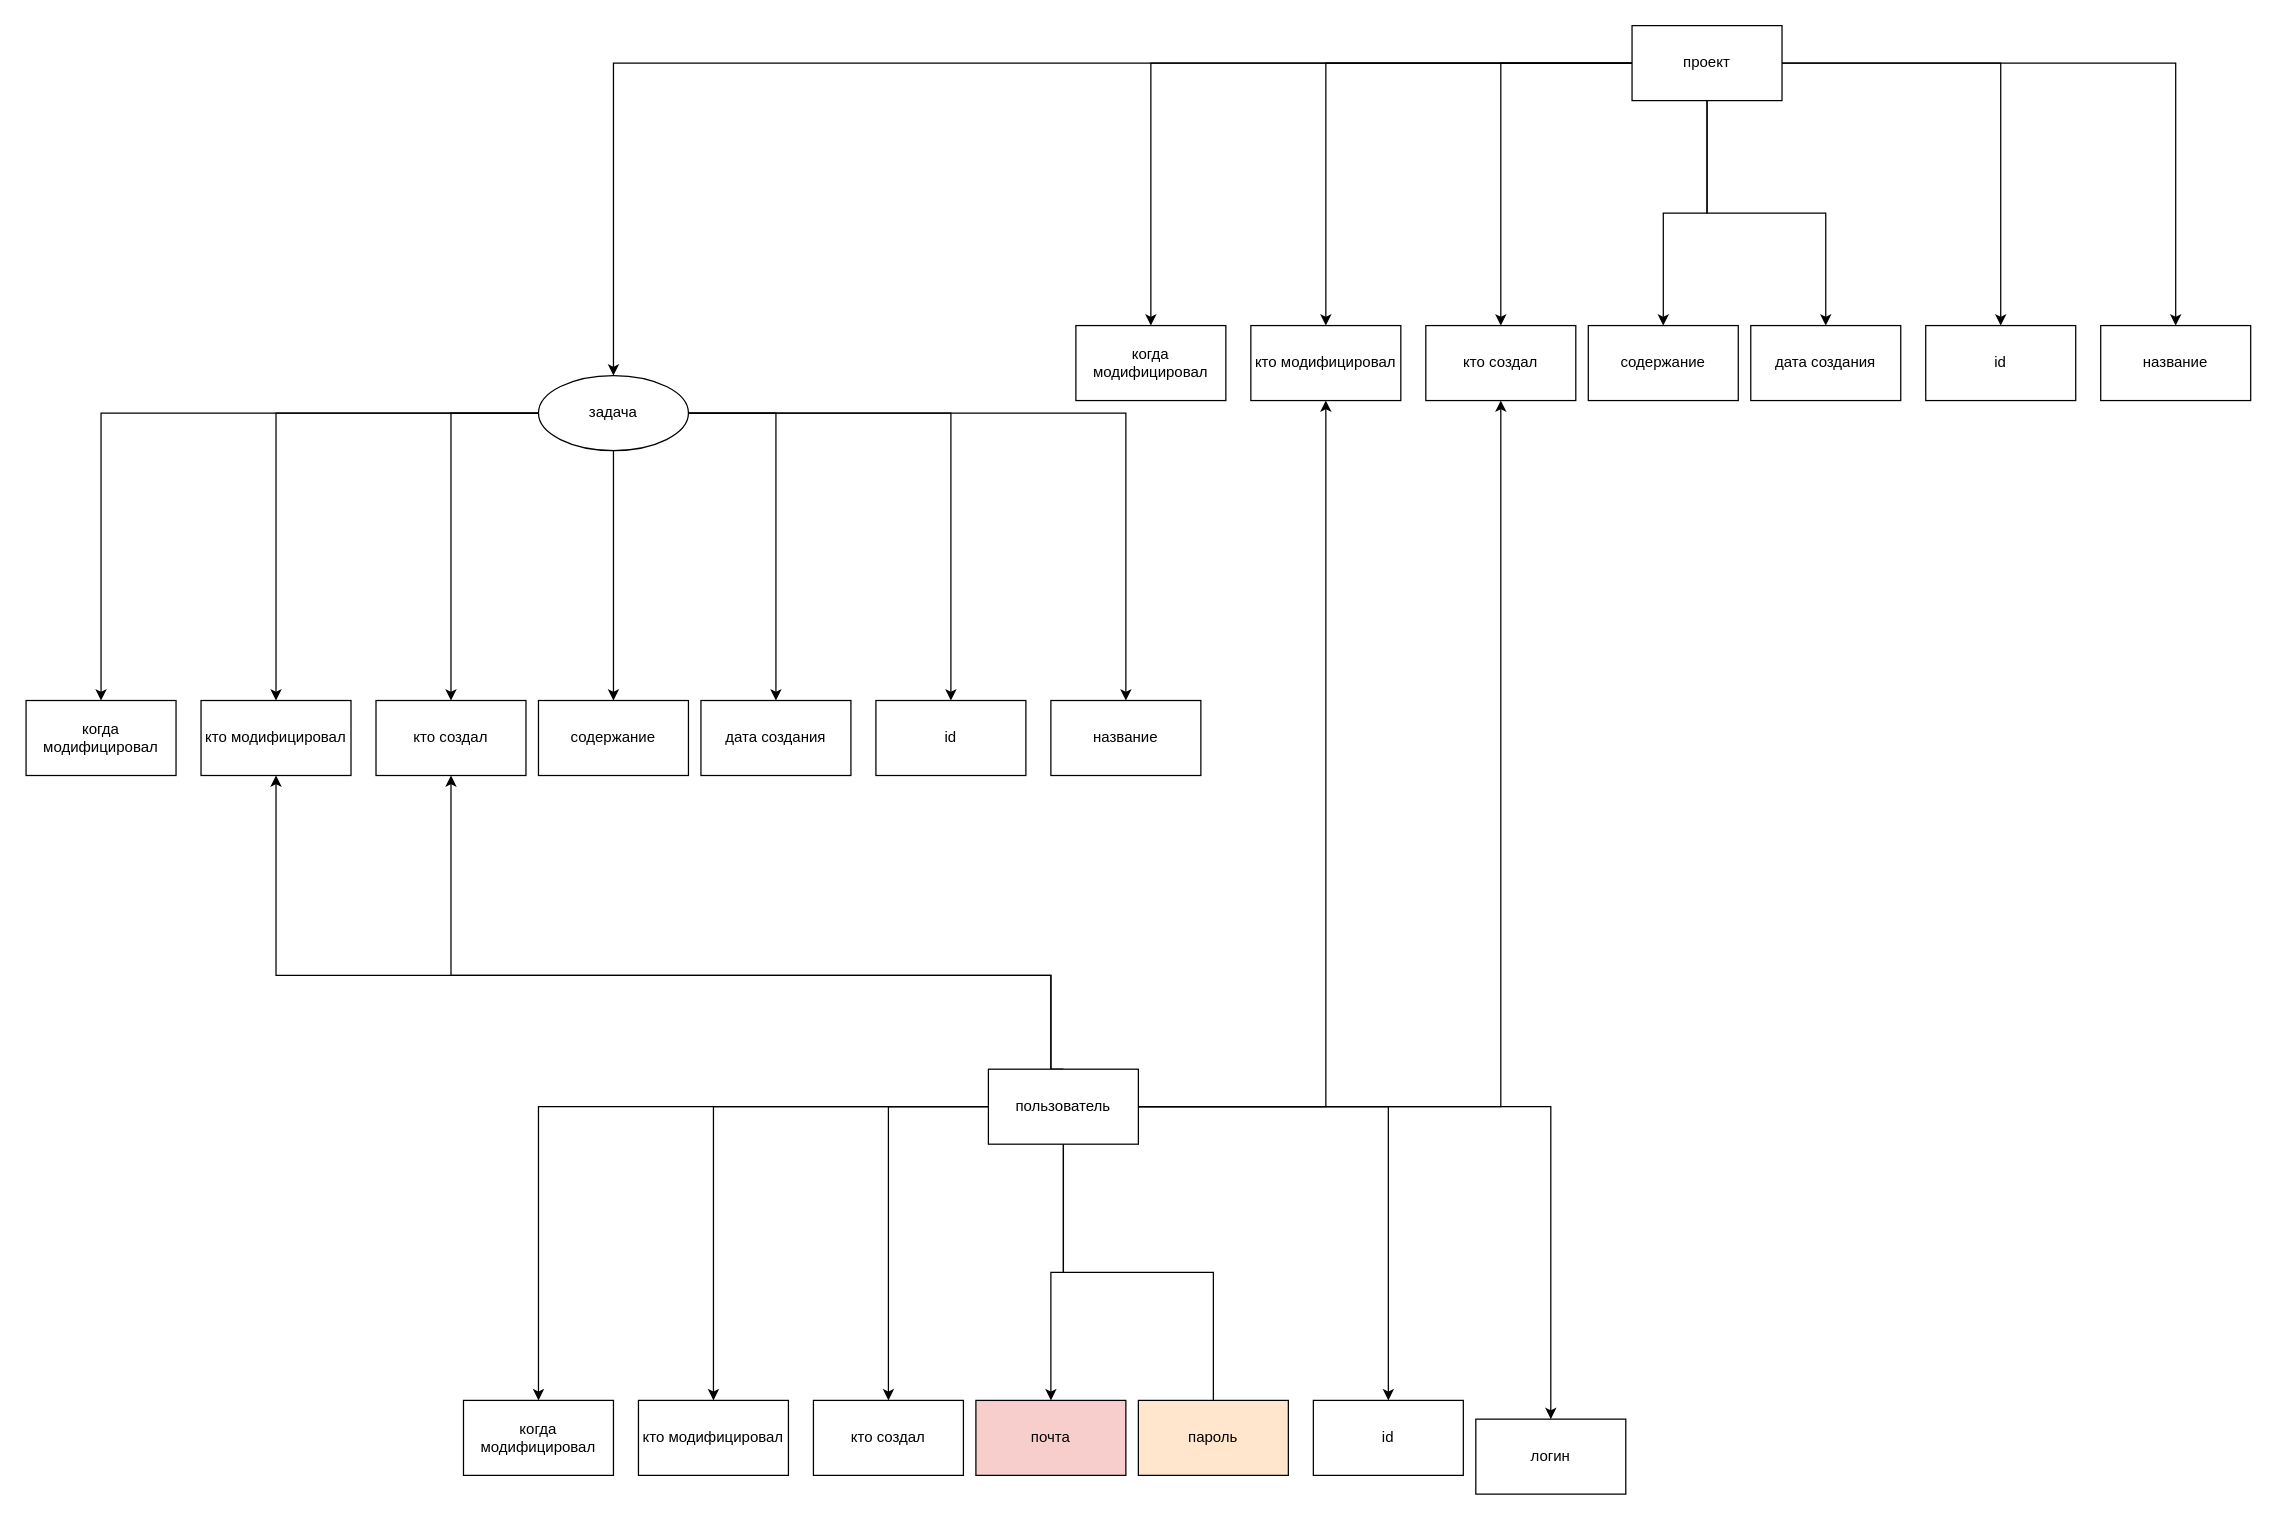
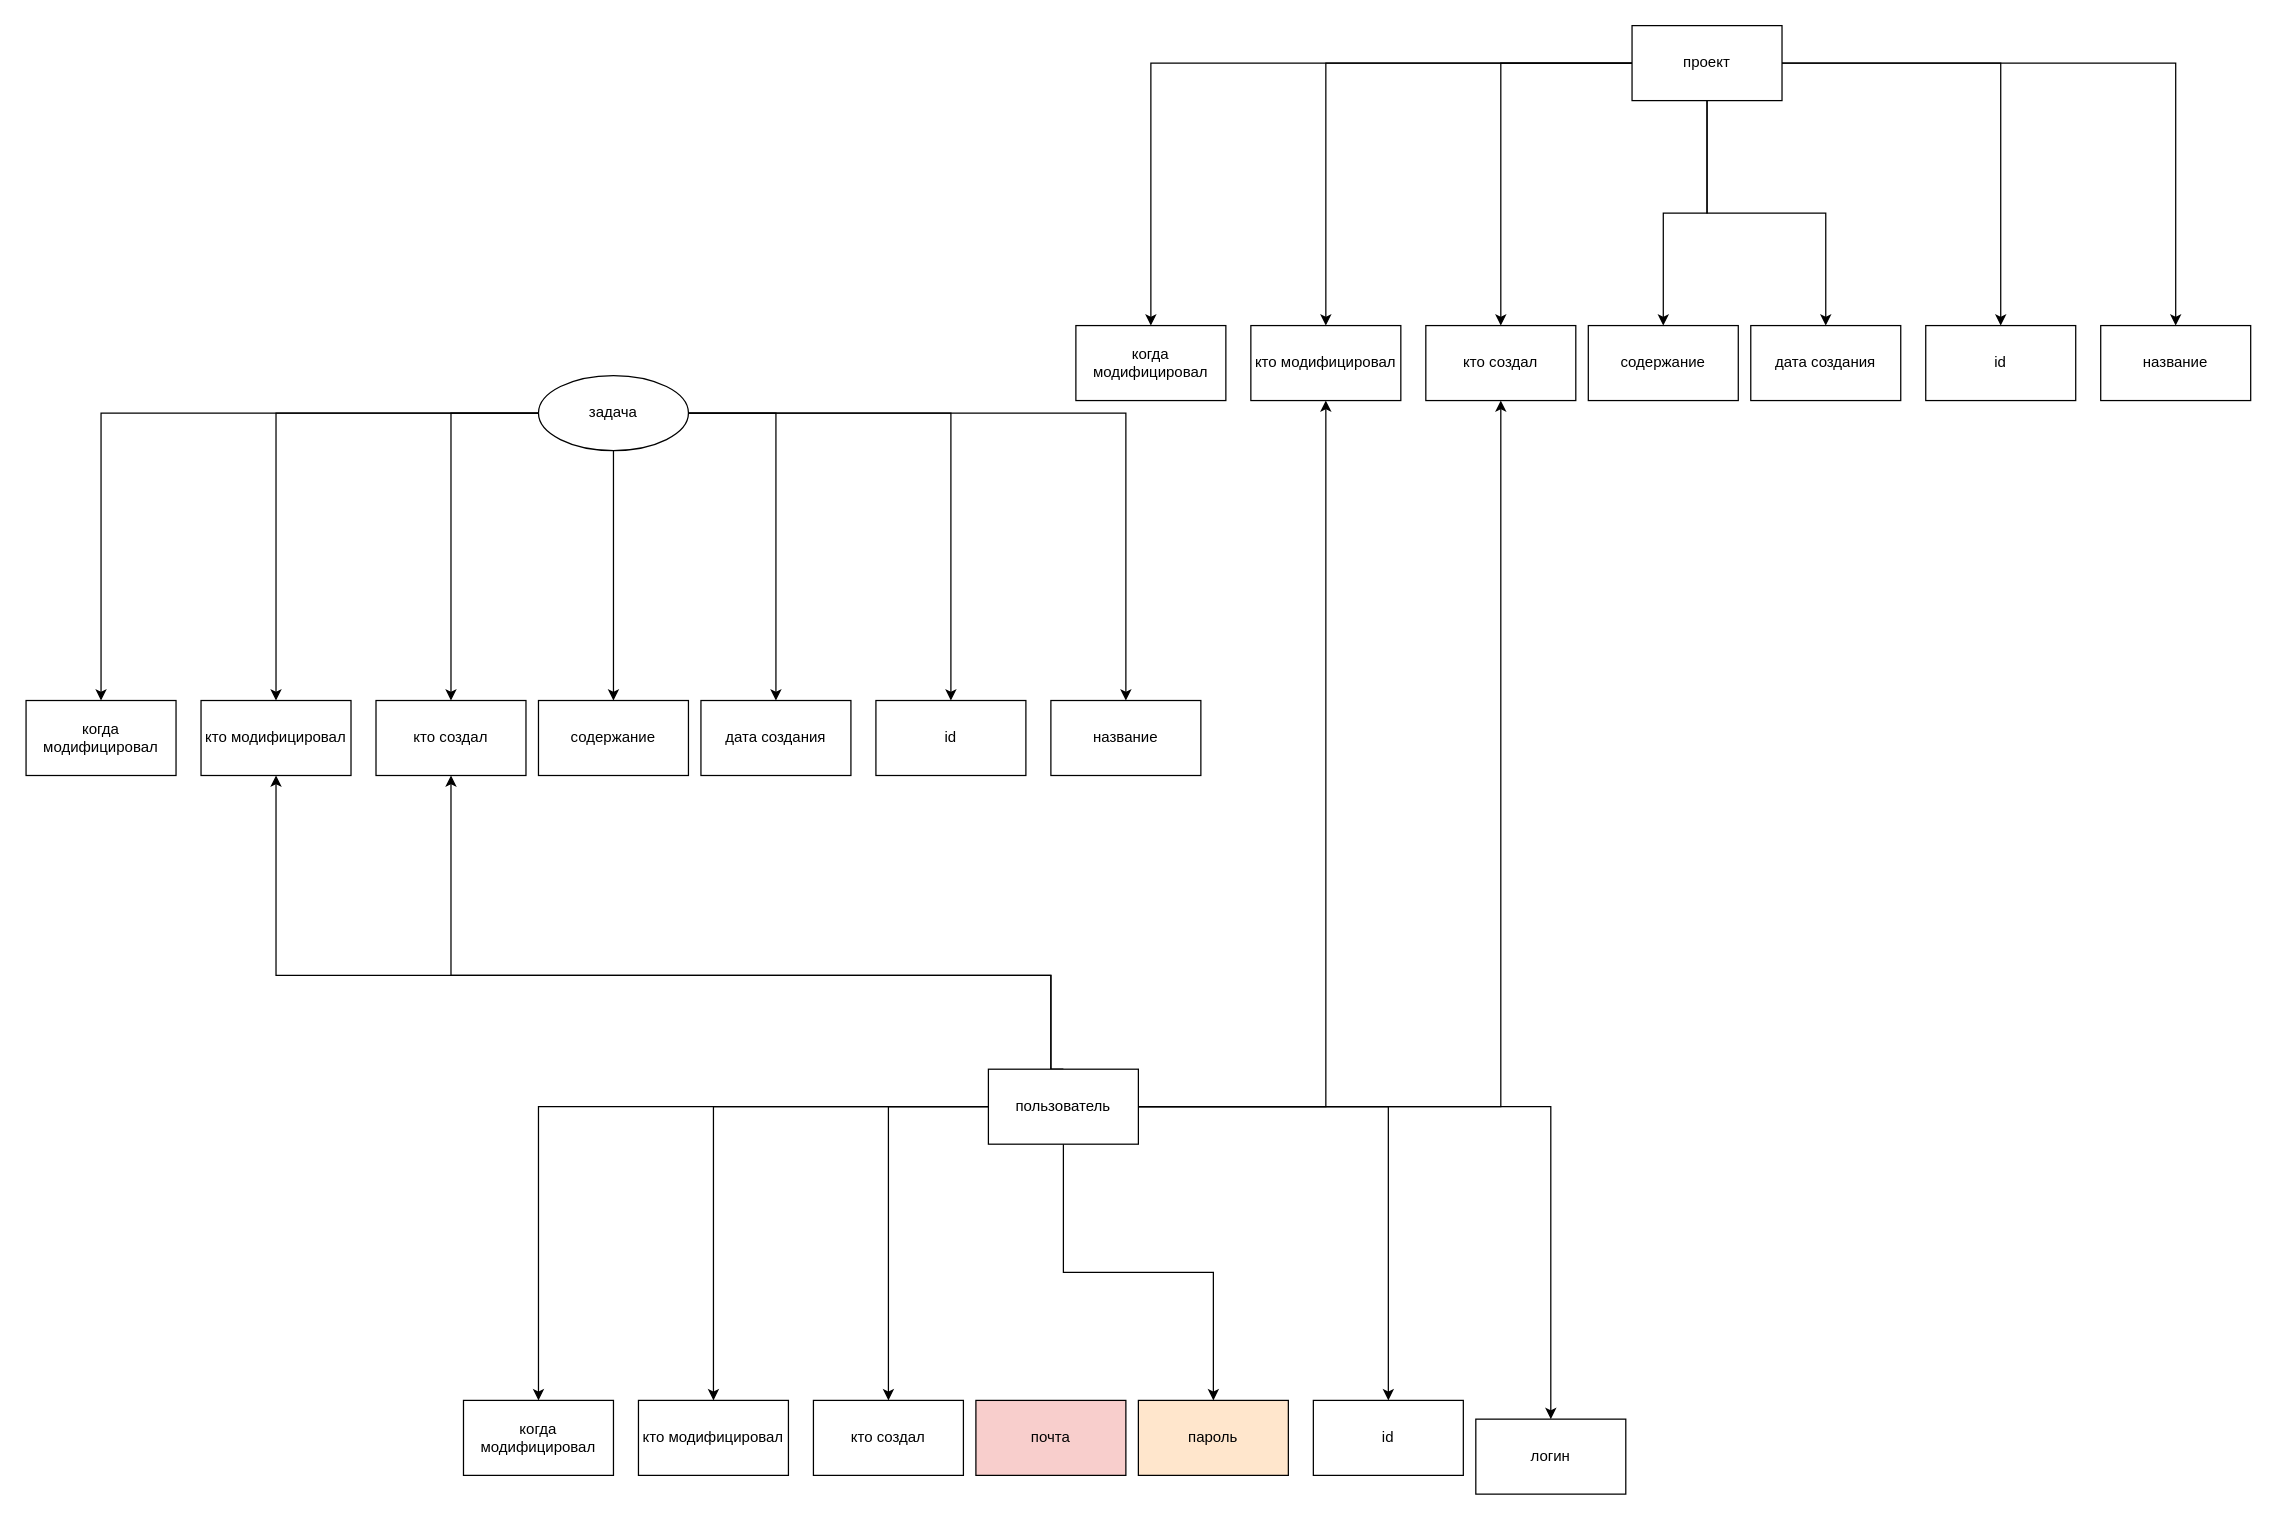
(728, 63) -> none
(1051, 1328) -> none
(1213, 1394) -> (1213, 1391)
